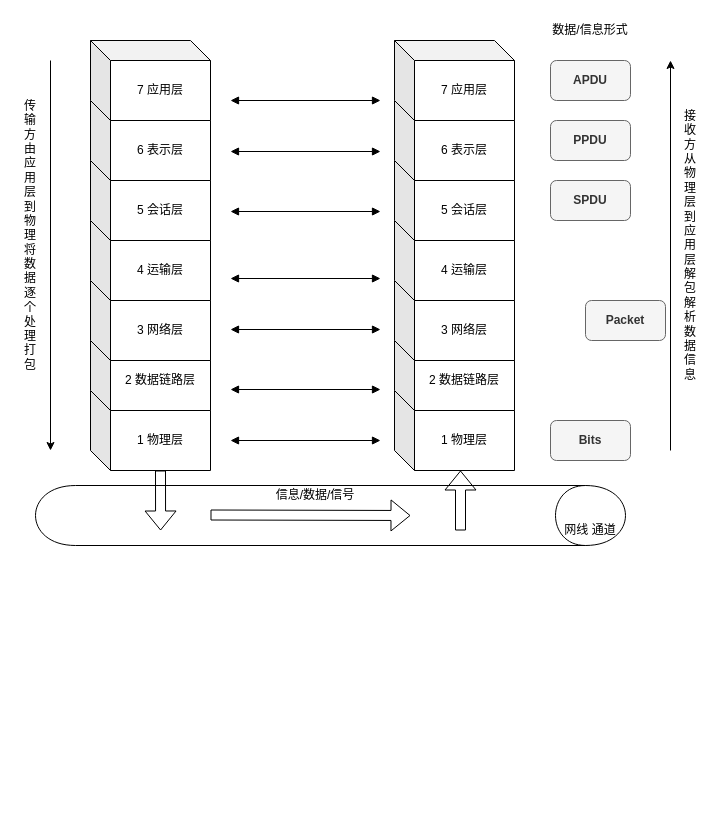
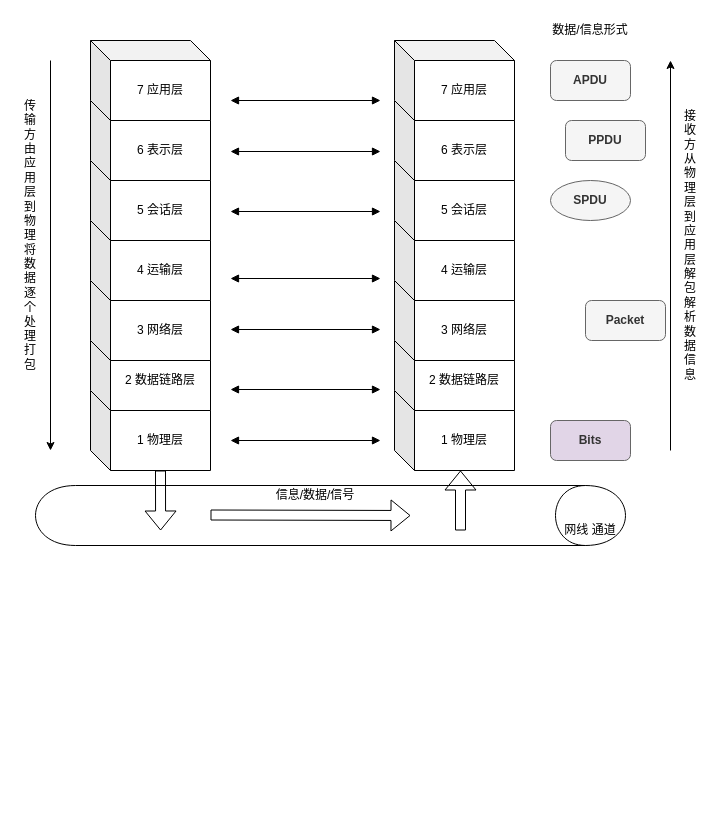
(591, 141) -> (606, 141)
(591, 201) -> (591, 201)
(591, 441) -> (591, 441)
